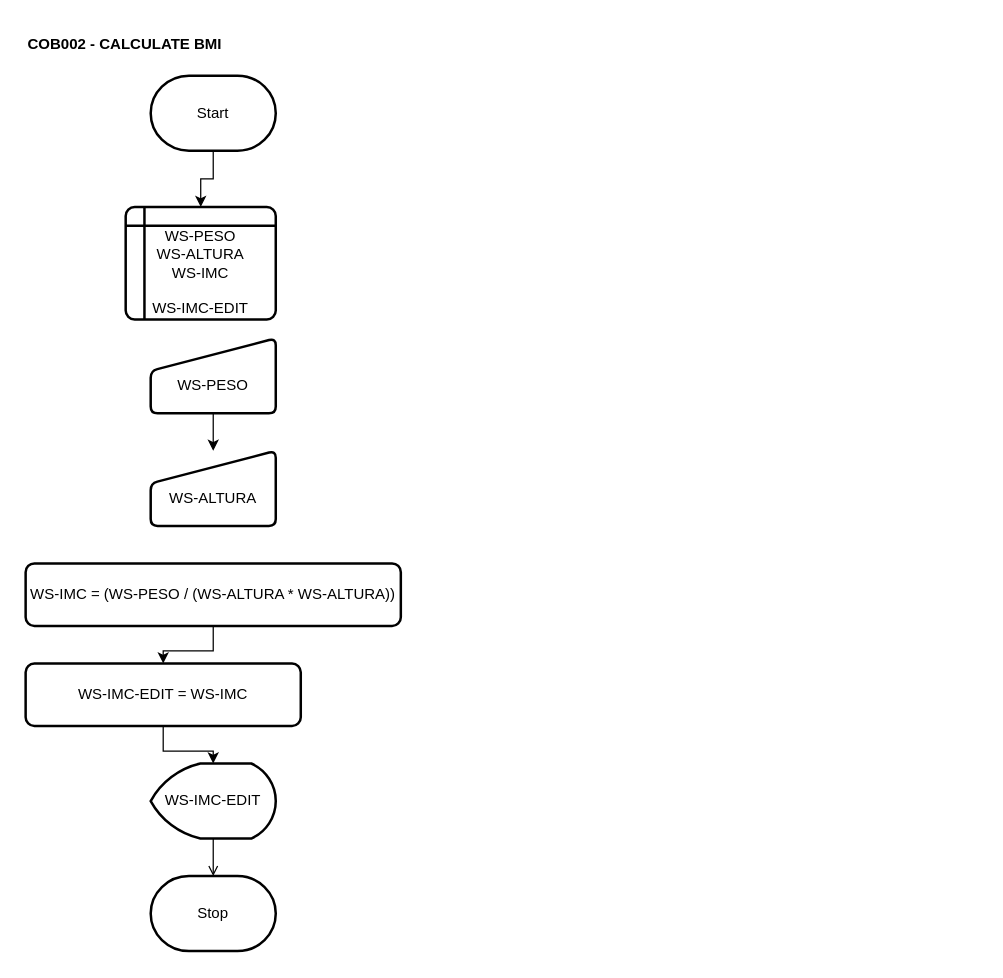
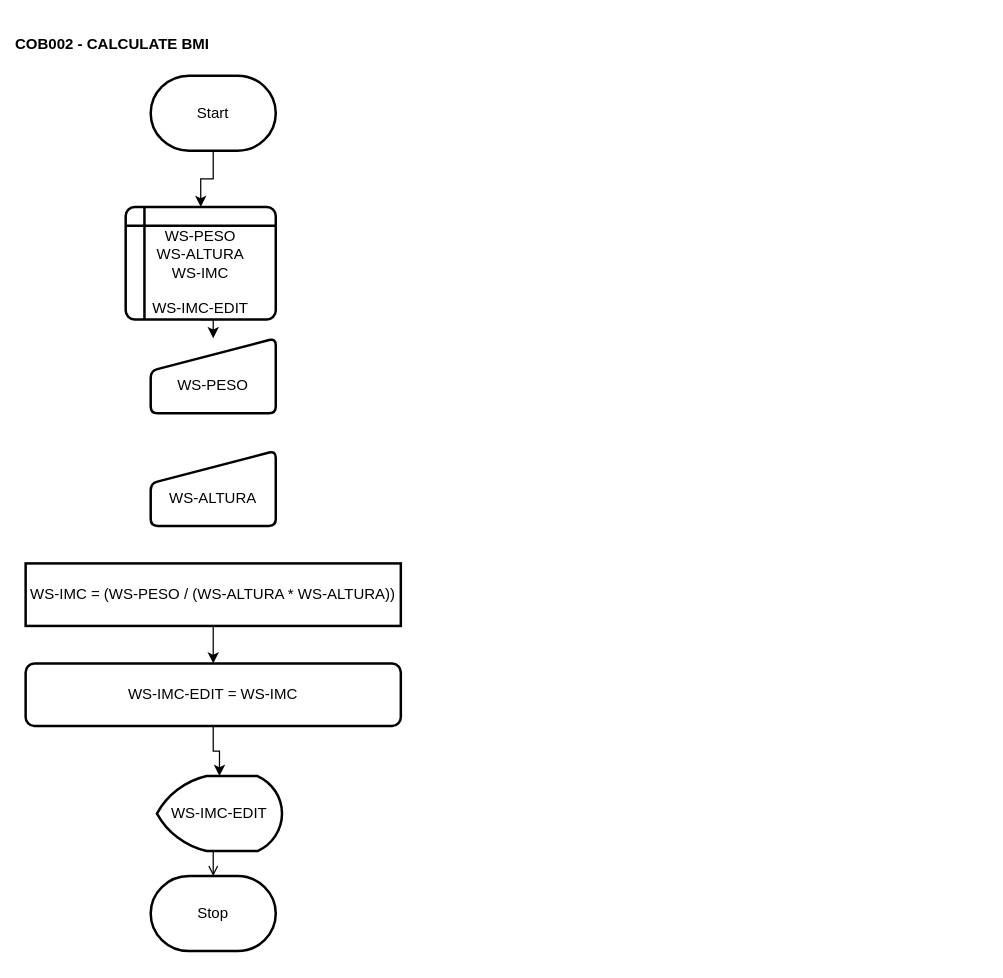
(501, 44) -> (488, 44)
none -> (213, 324)
(213, 427) -> none
(213, 594) -> (213, 594)
(163, 694) -> (213, 694)
(213, 801) -> (219, 813)
